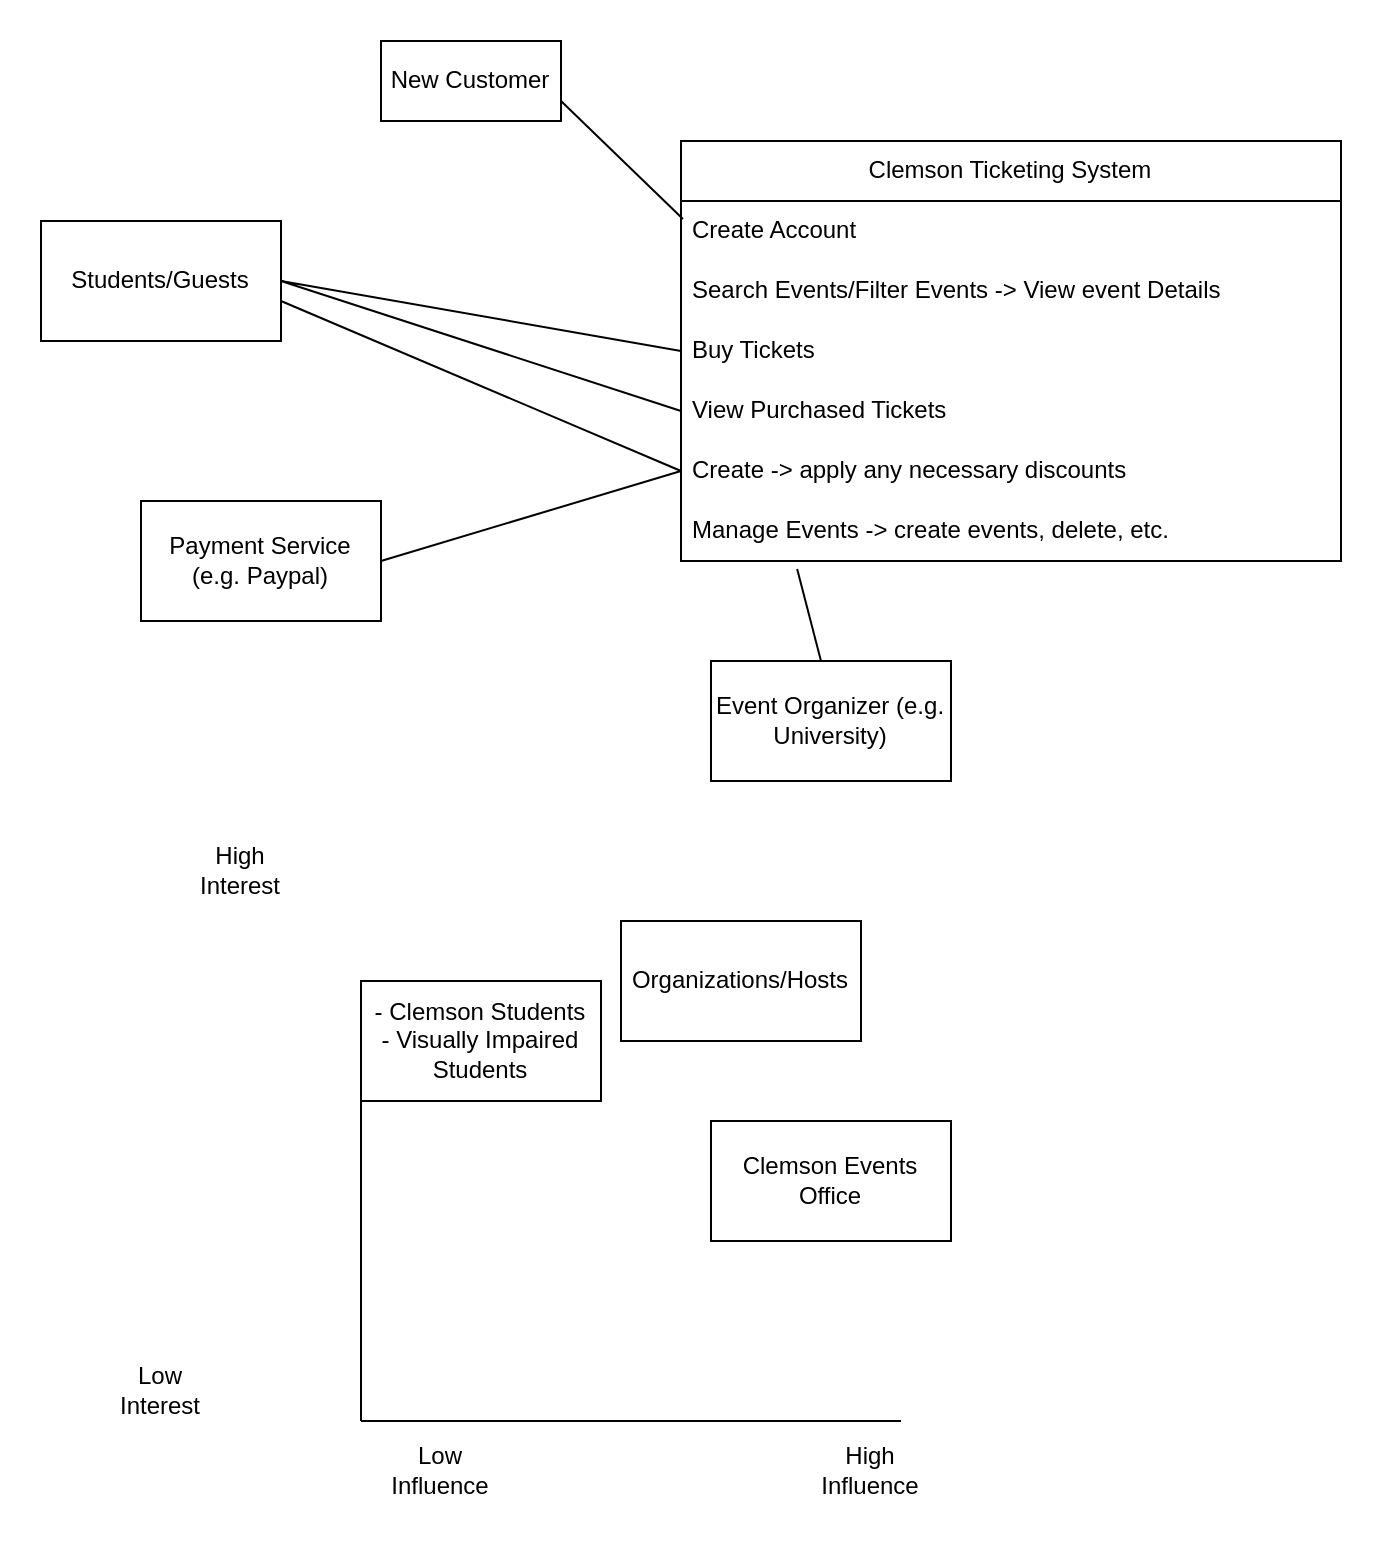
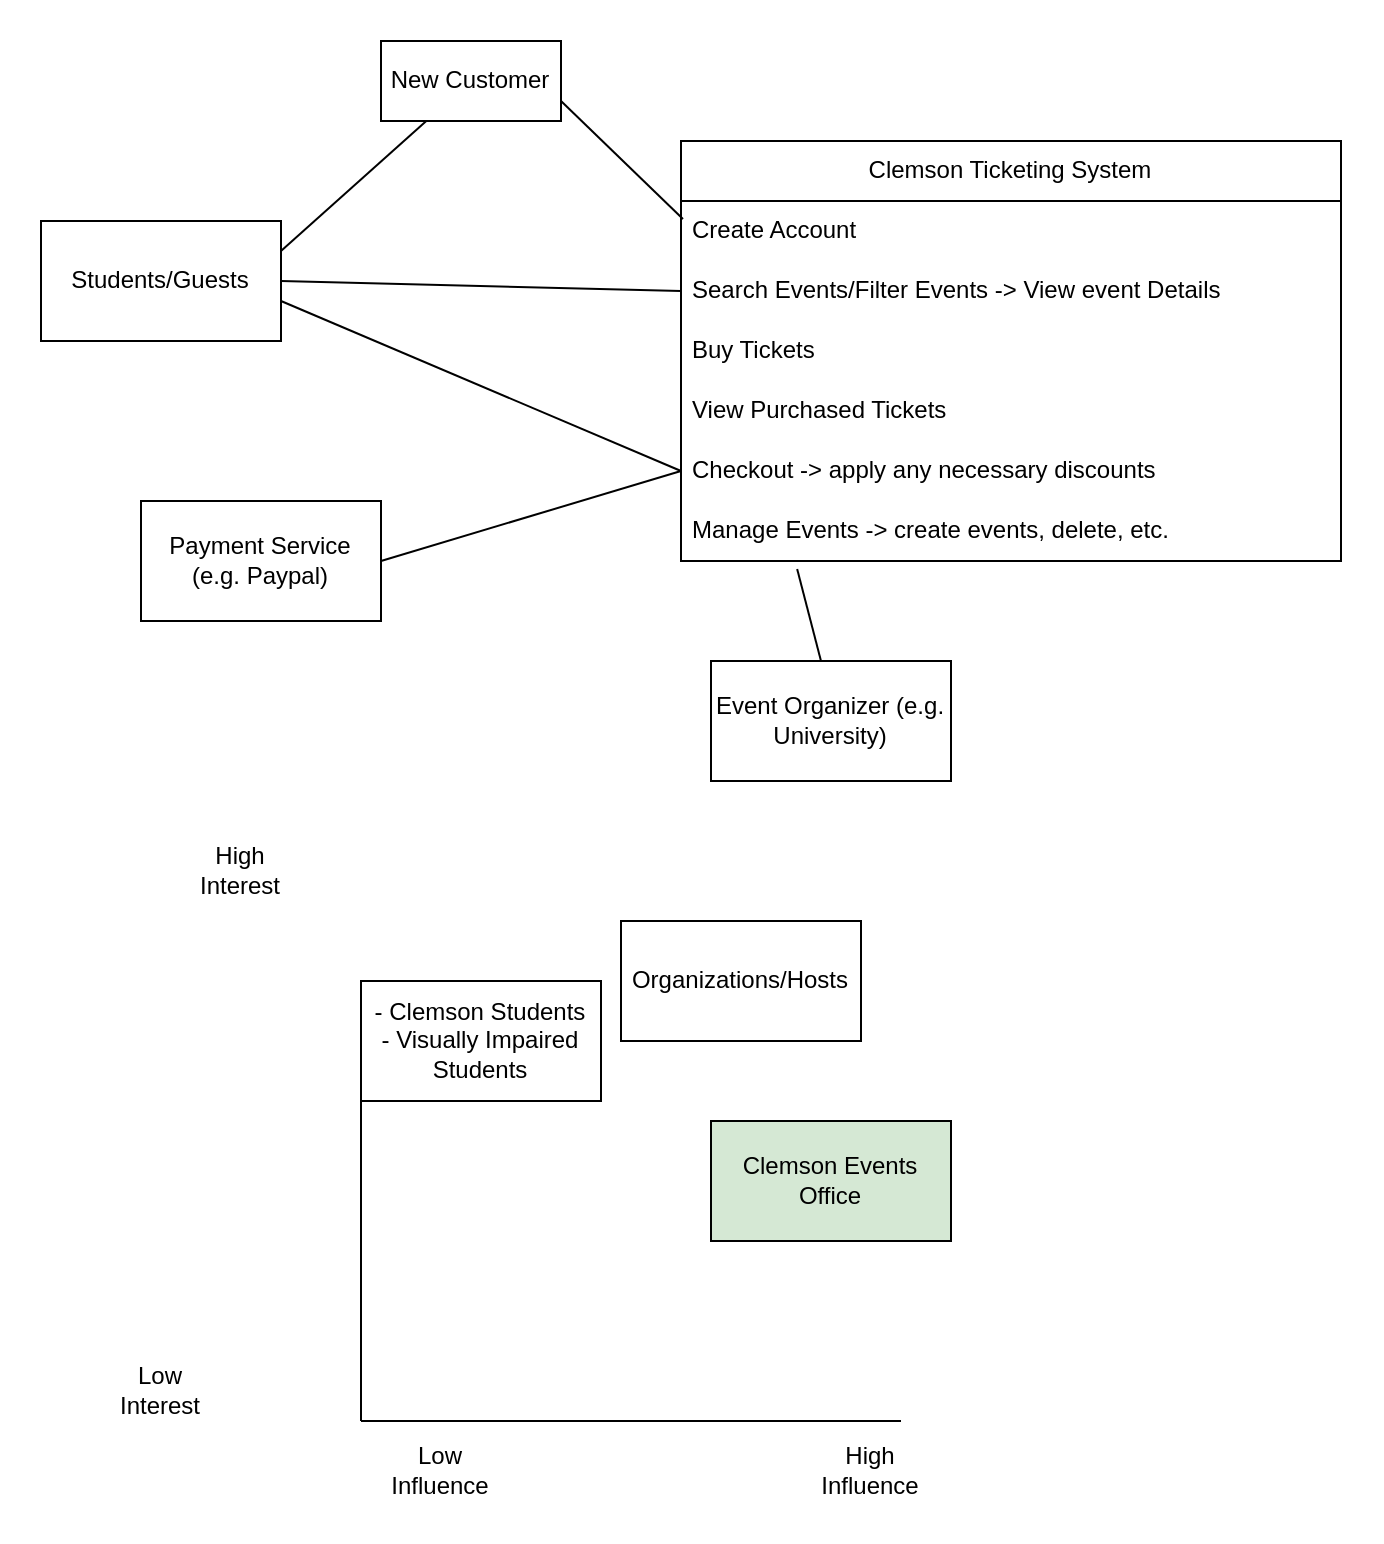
none -> (354, 186)
none -> (486, 286)
(486, 348) -> none
(933, 471) -> (947, 471)
(831, 1181) -> (831, 1181)
